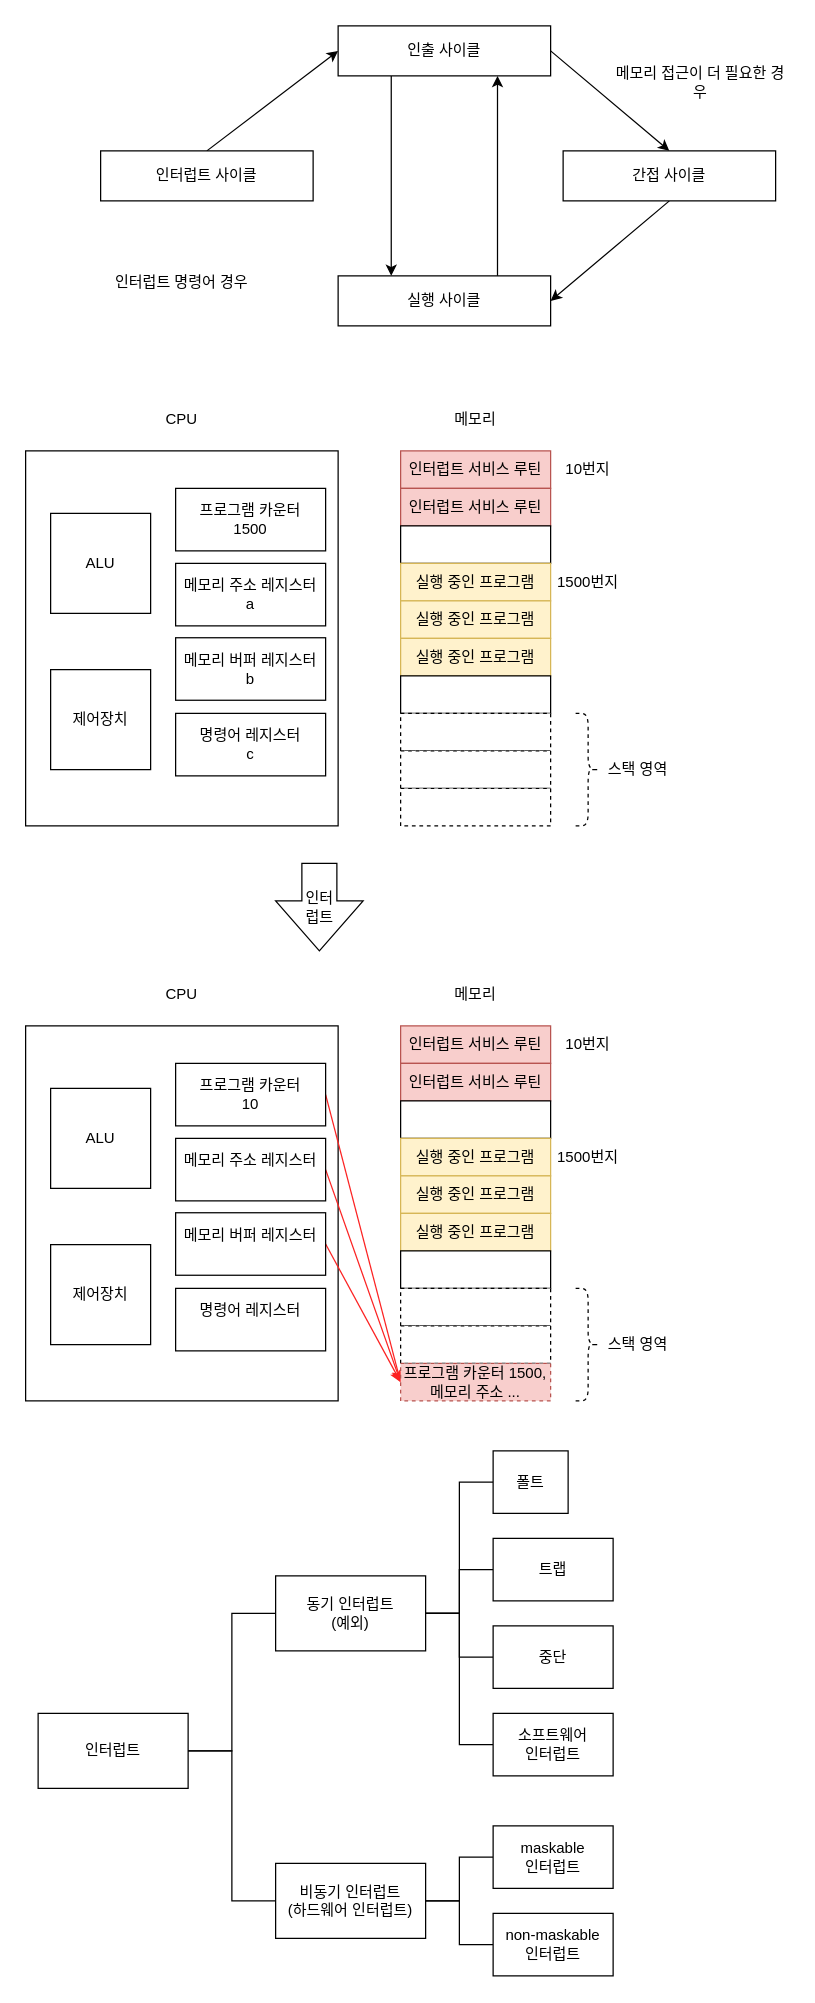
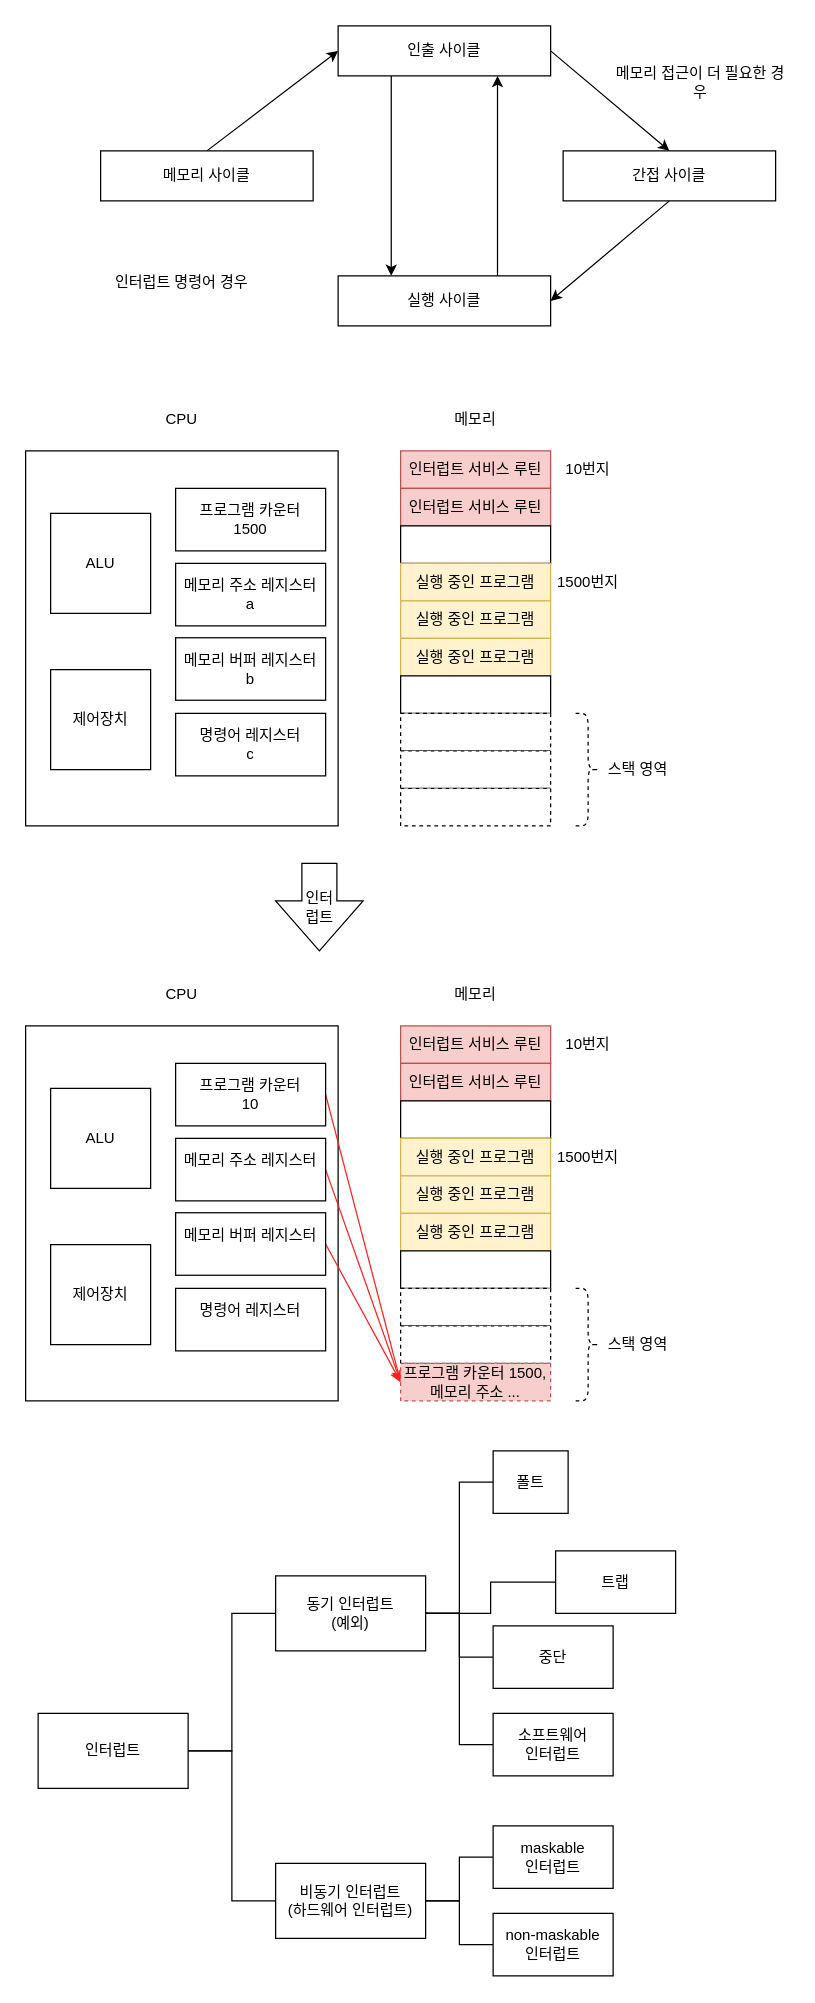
(207, 176) -> (207, 176)
(553, 1569) -> (616, 1582)
